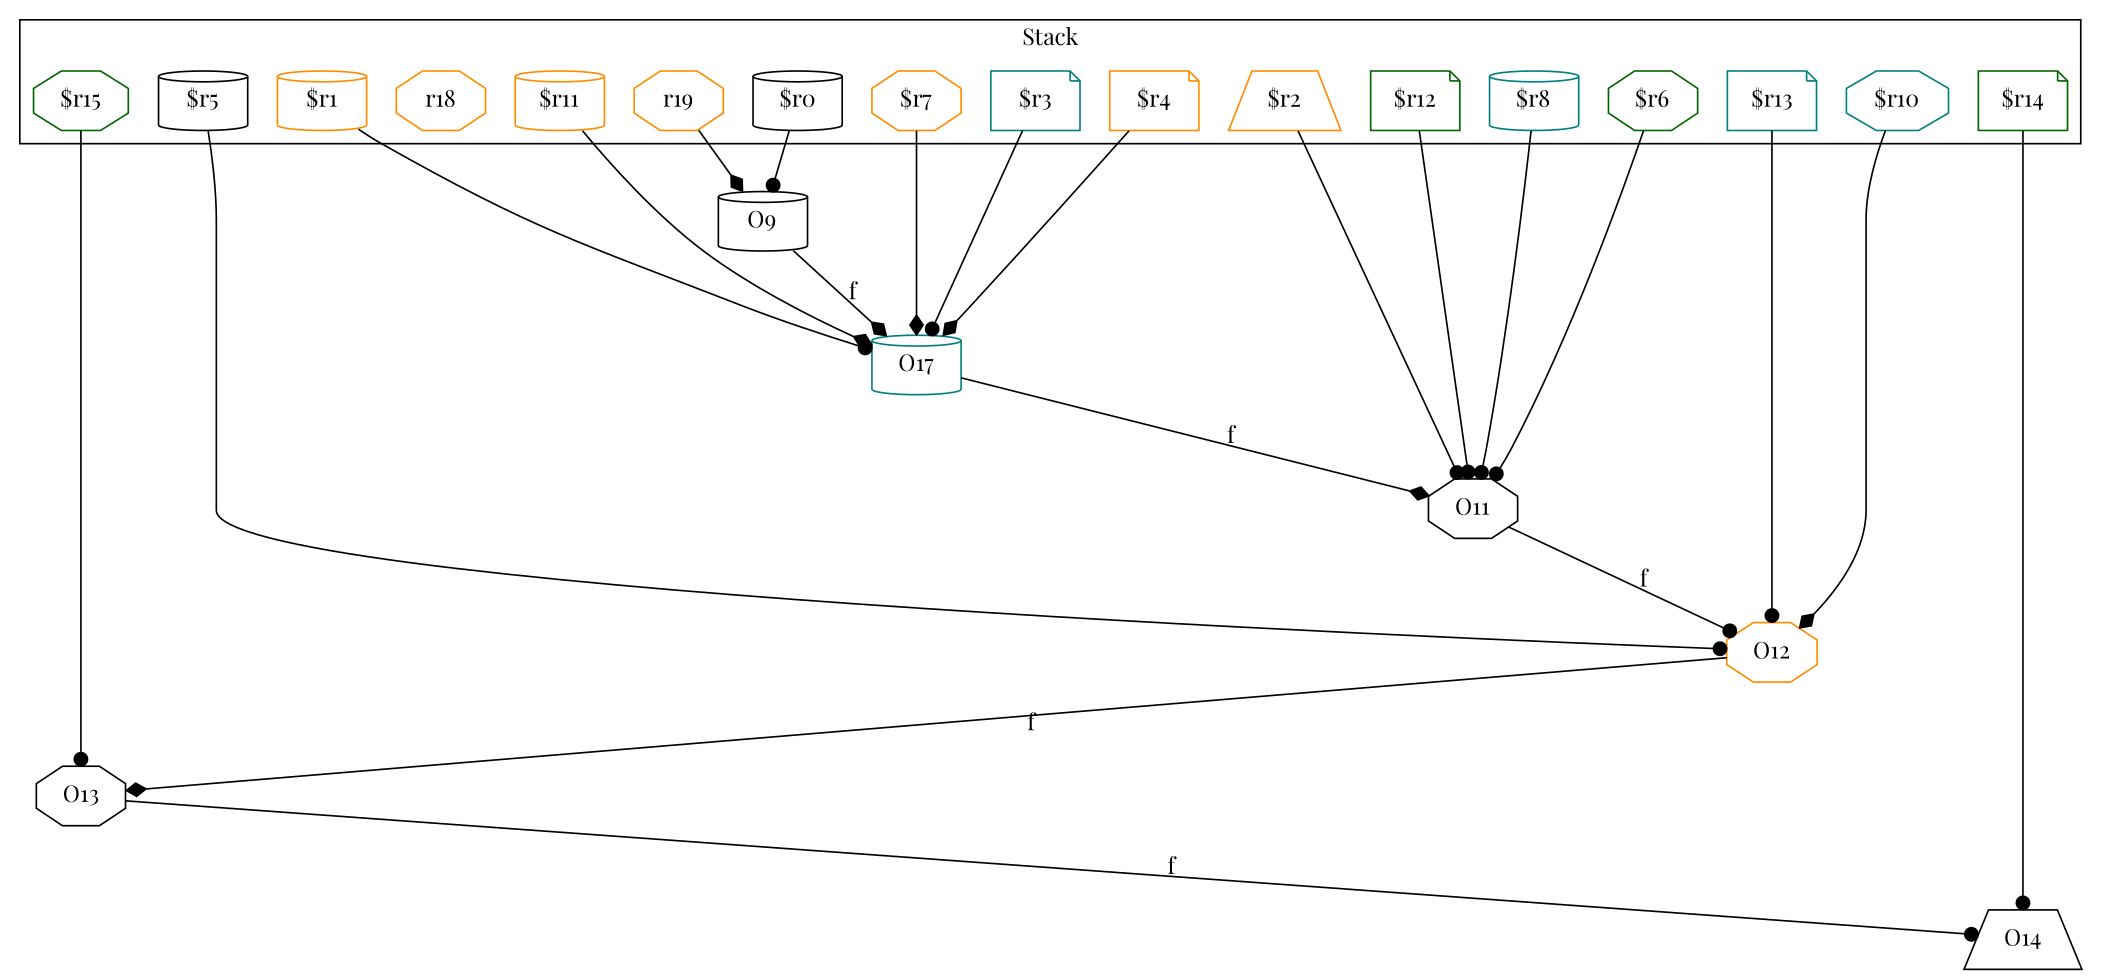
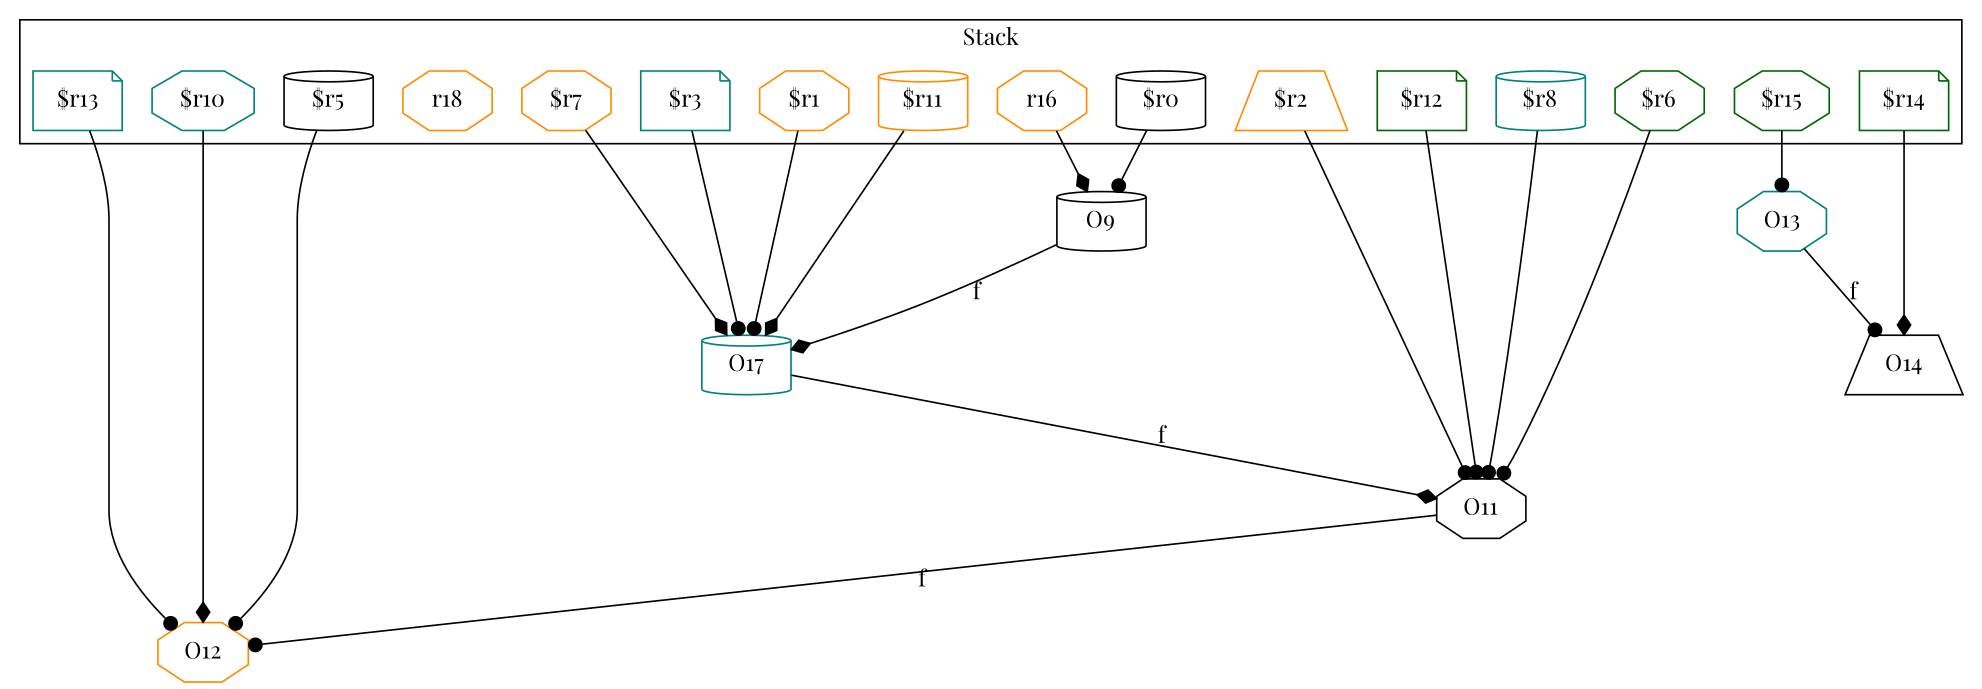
(322, 101) -> (804, 101)
(679, 101) -> (1042, 101)
(1154, 101) -> none
(2023, 513) -> (1904, 223)
(936, 723) -> none
(81, 796) -> (1782, 221)
